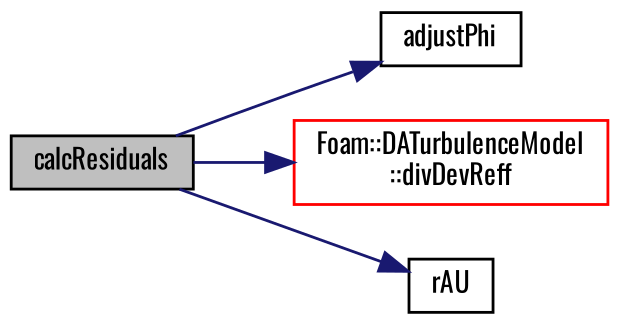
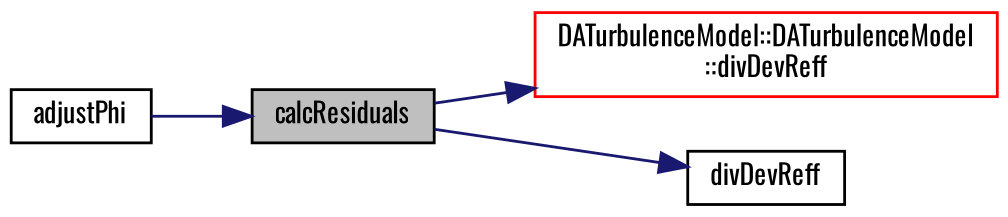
(264, 103) -> (187, 116)
(451, 162) -> (766, 55)
(451, 286) -> (766, 178)
